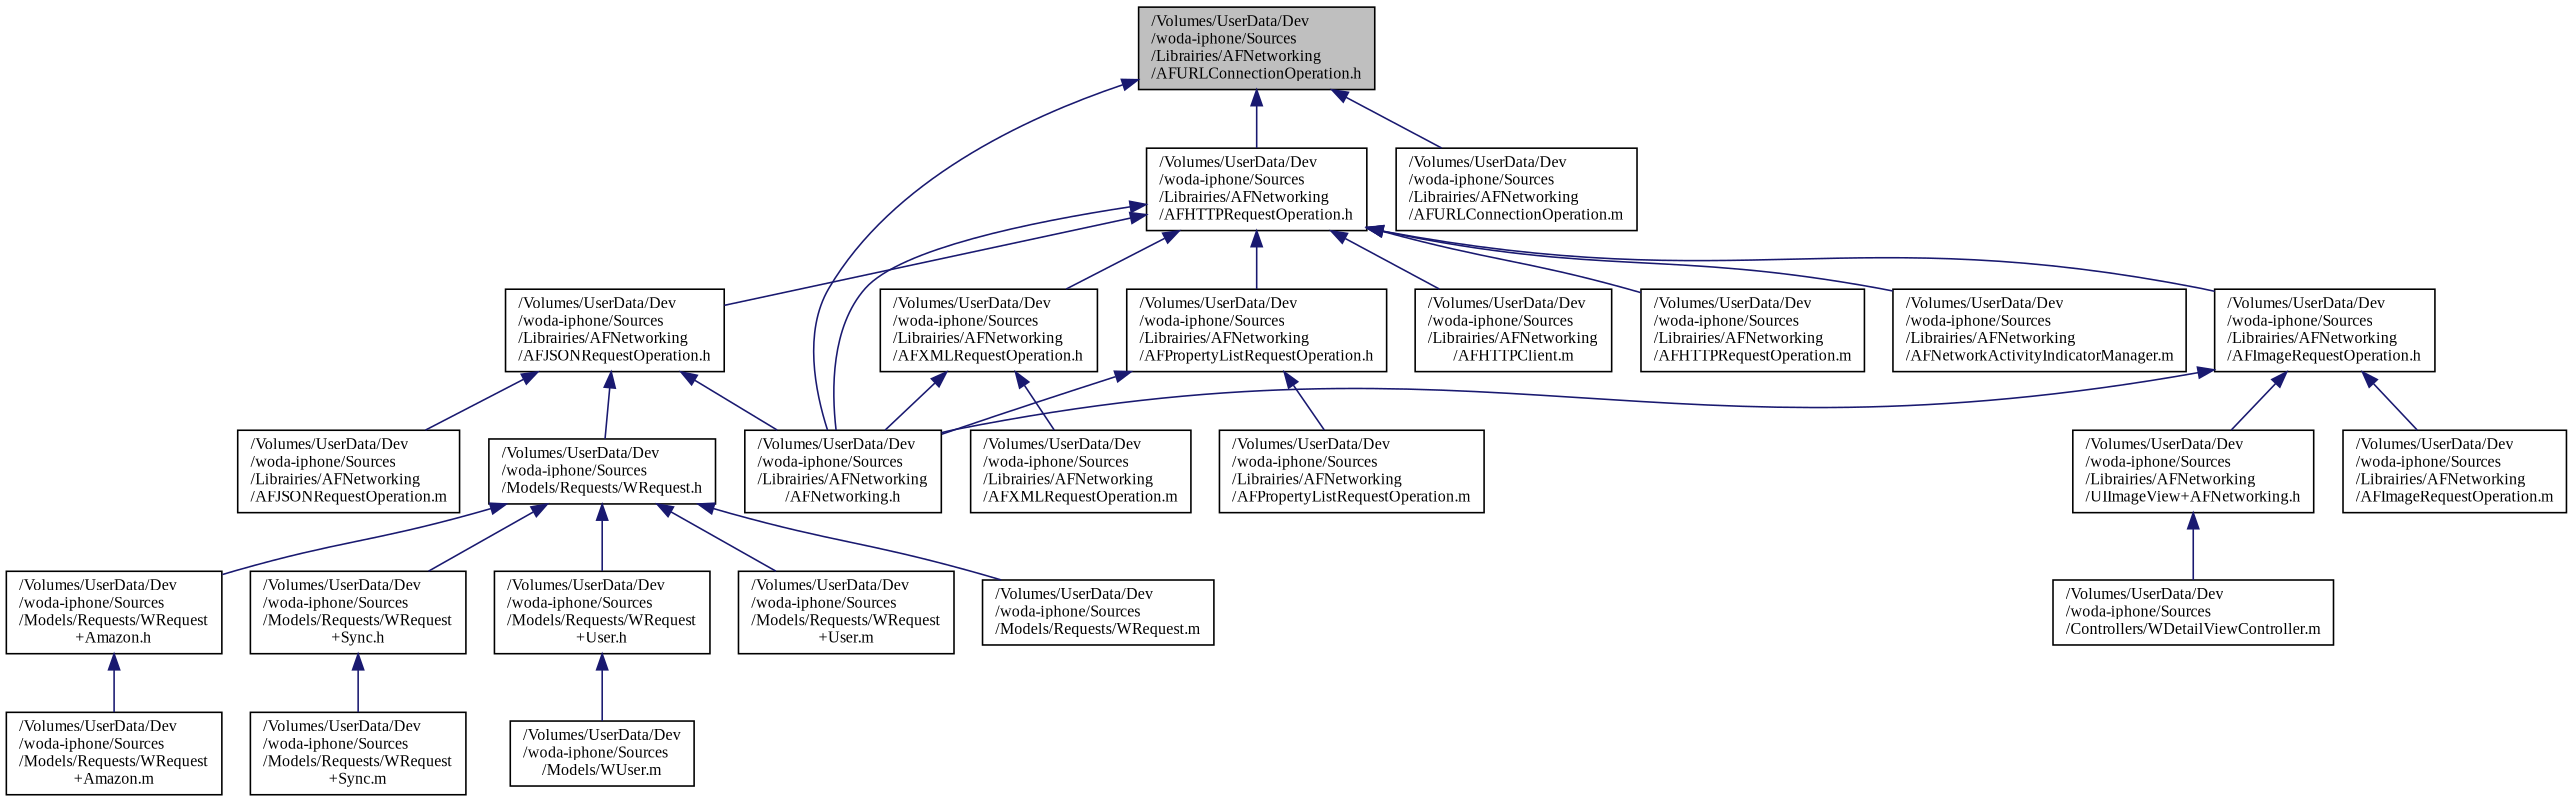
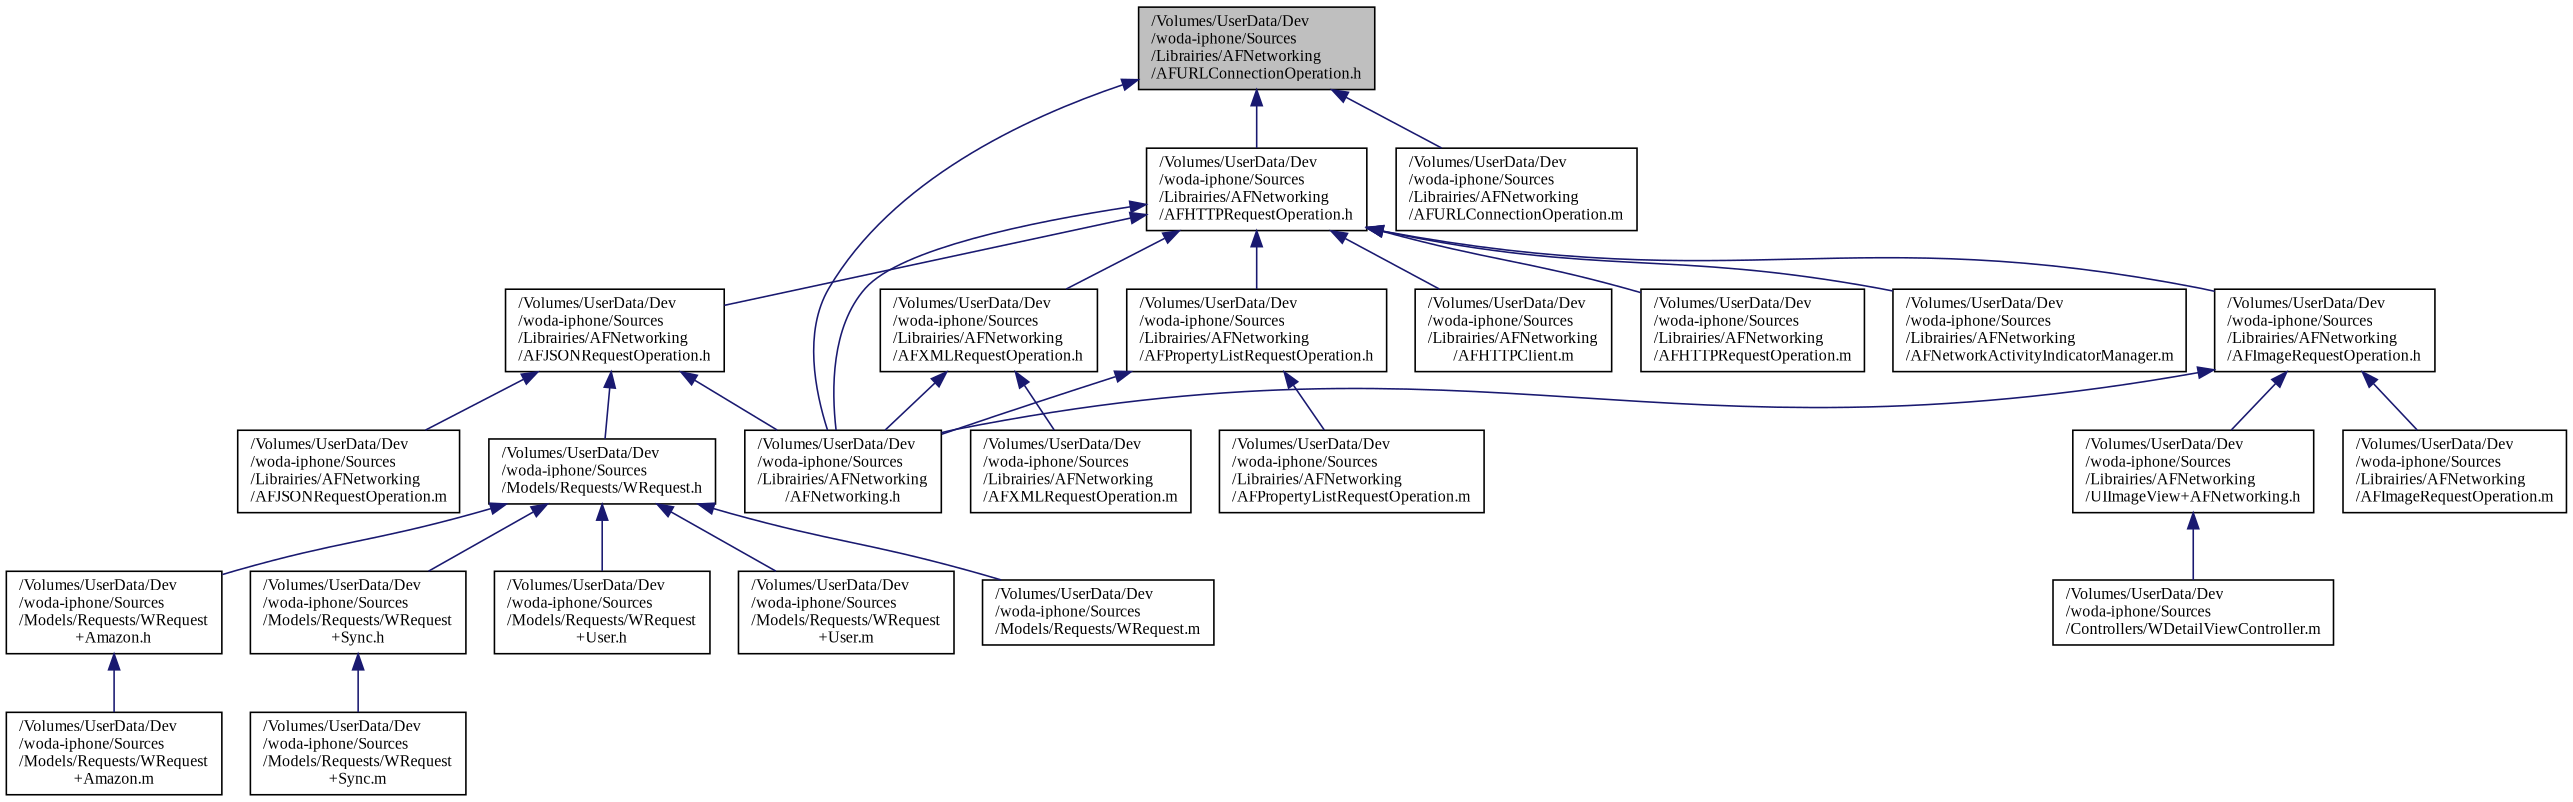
(602, 754) -> none
